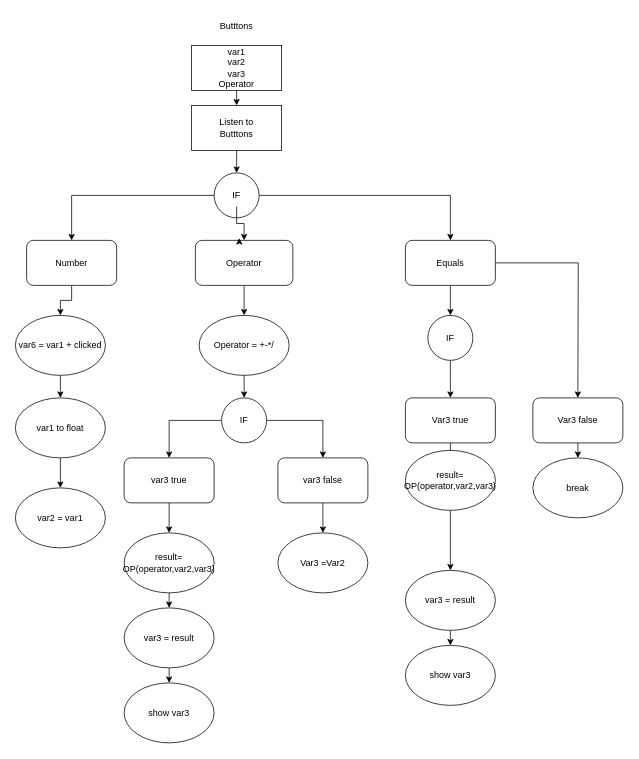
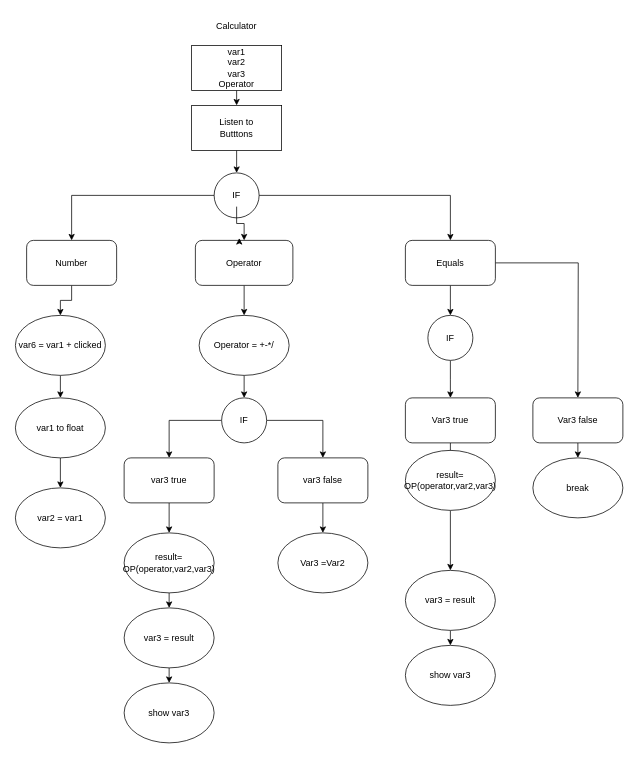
(237, 27) -> (237, 27)
